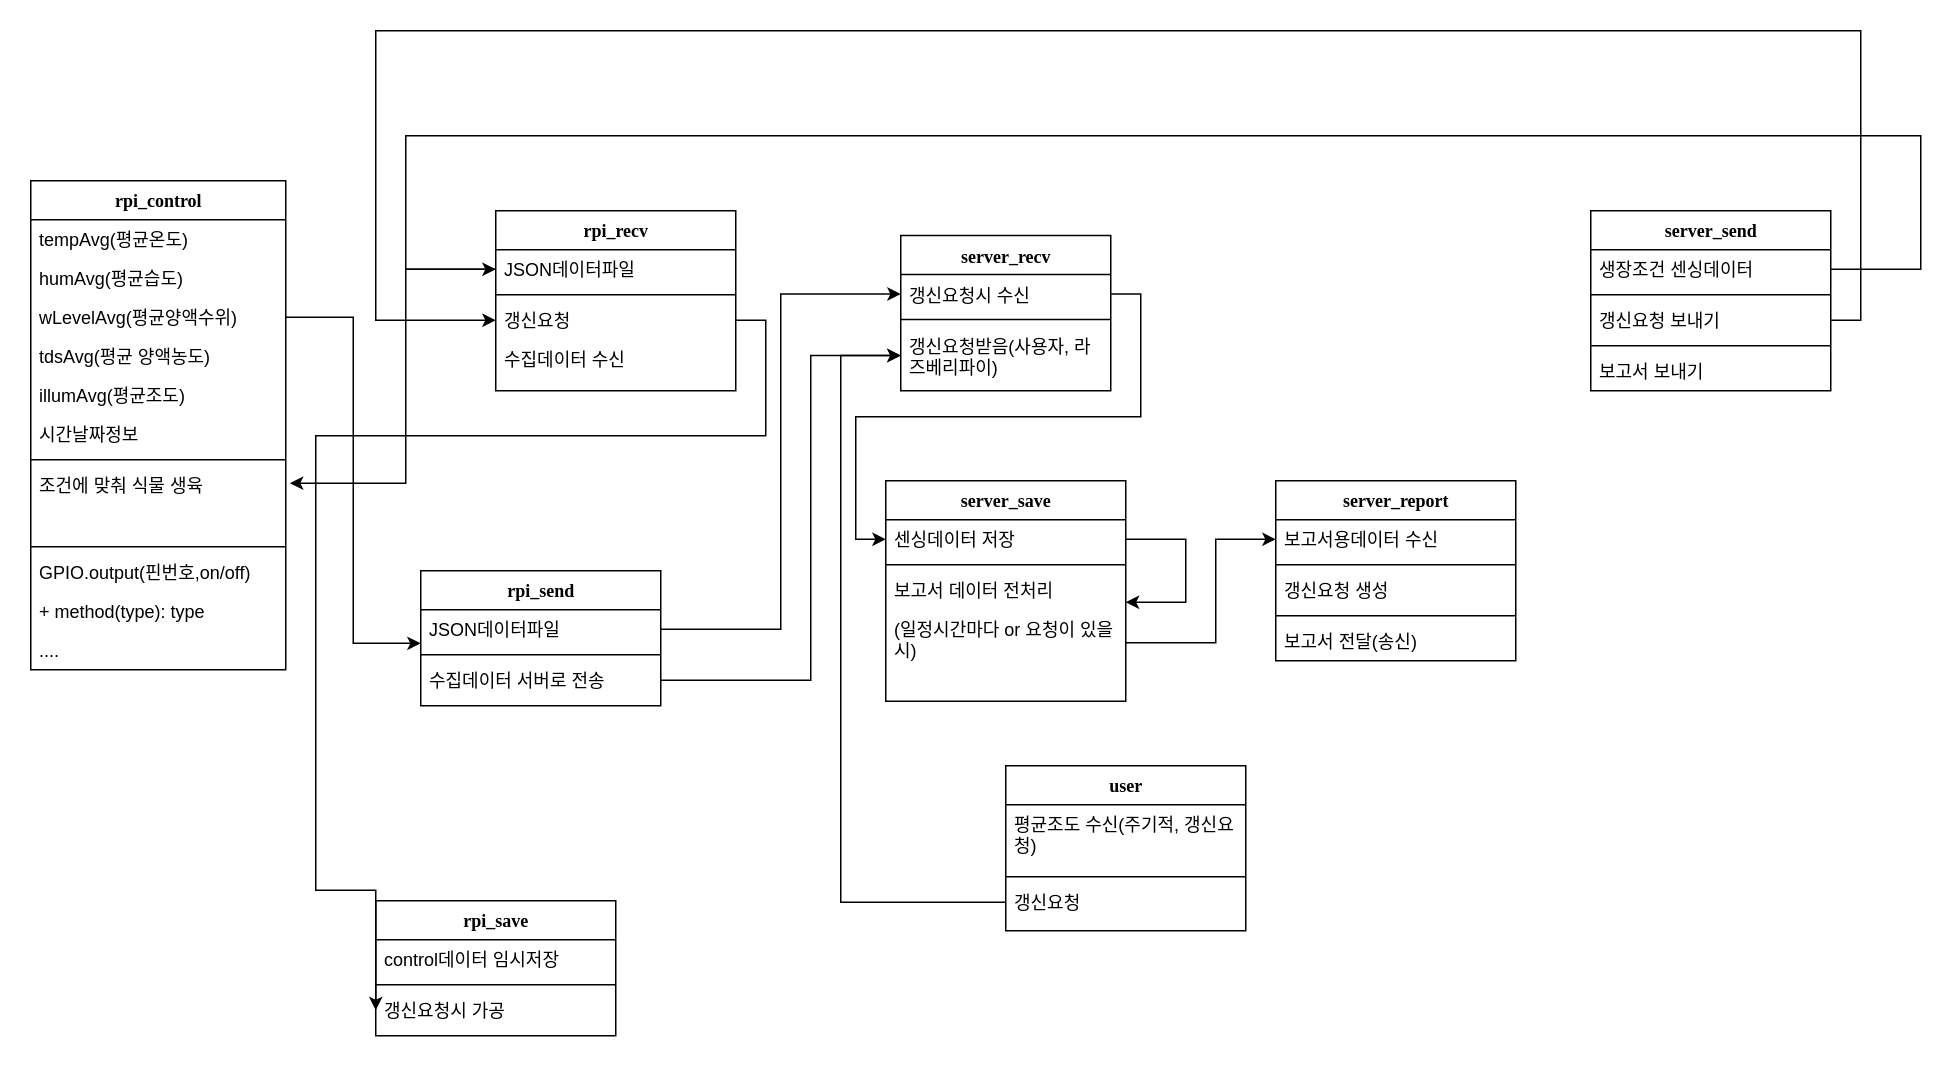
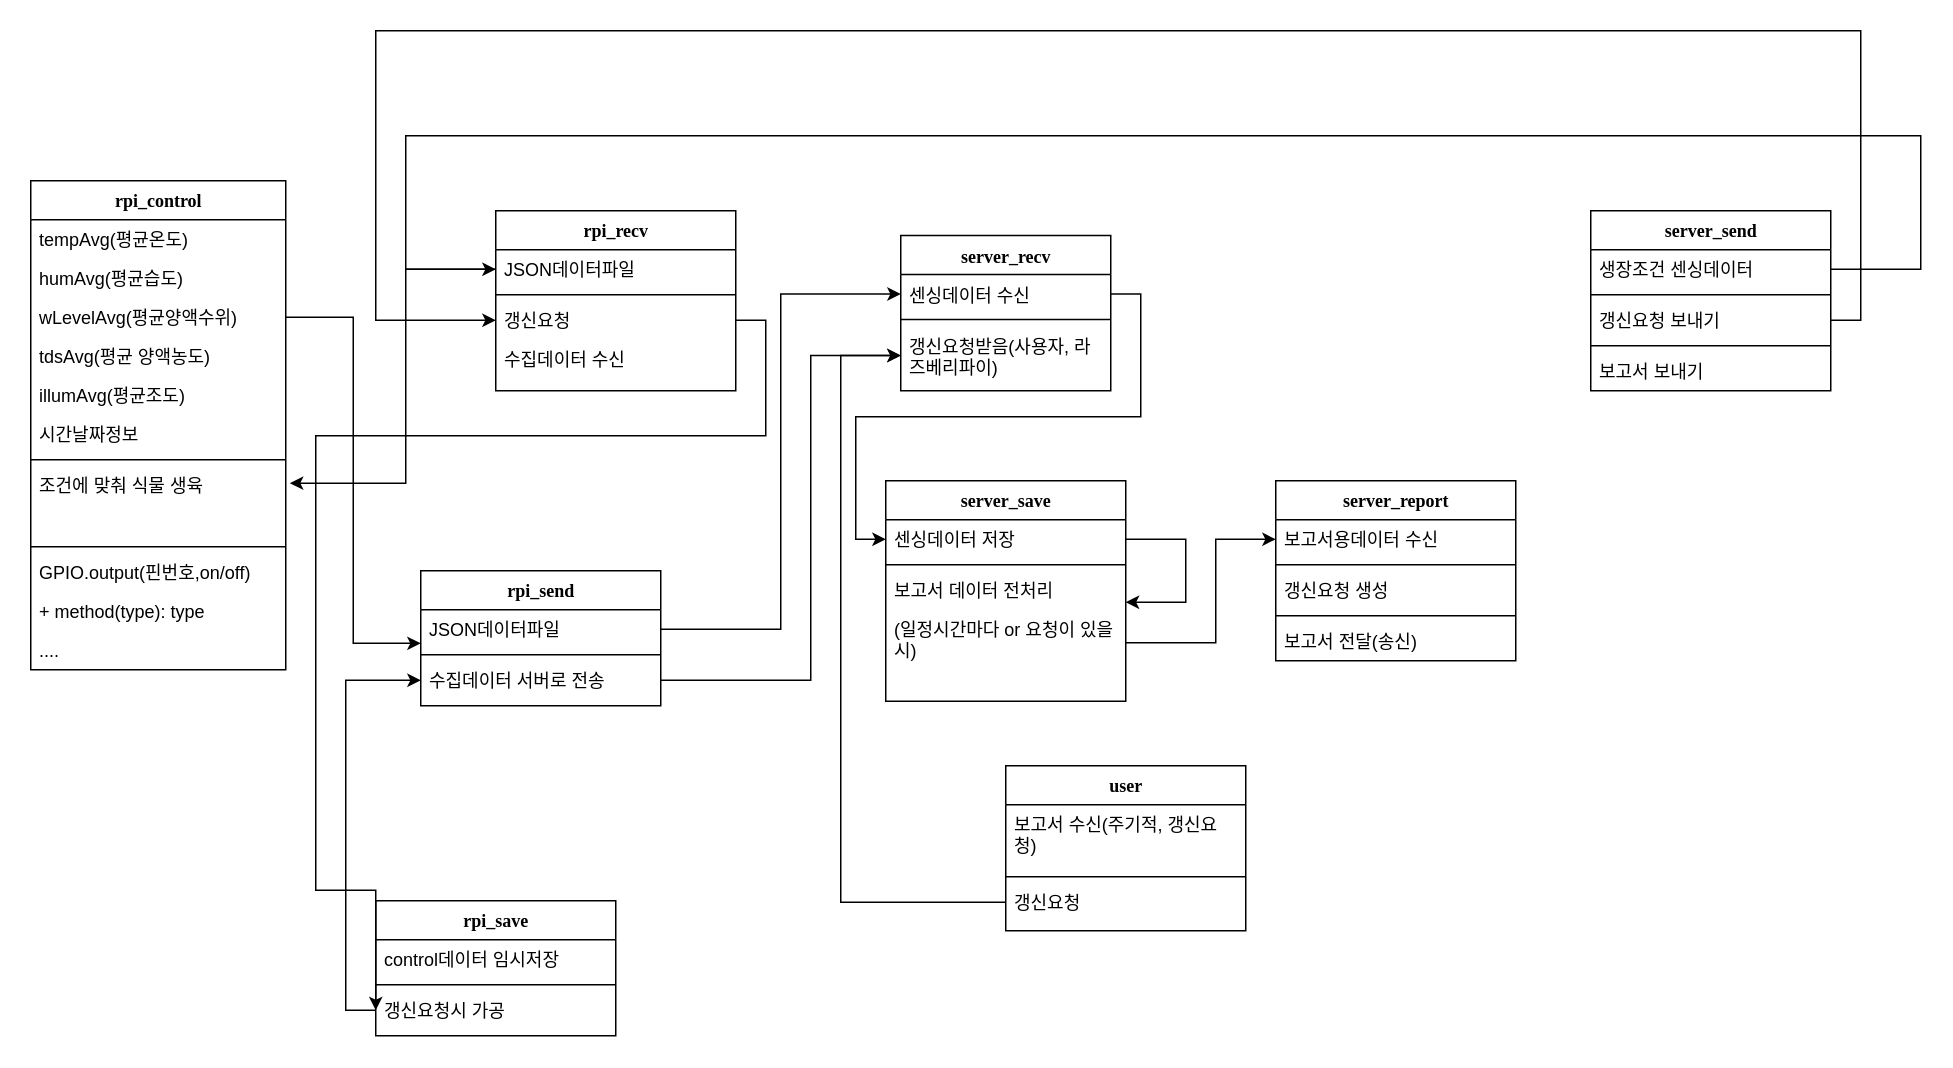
(975, 297) -> (975, 297)
none -> (346, 828)
(1127, 837) -> (1127, 837)
